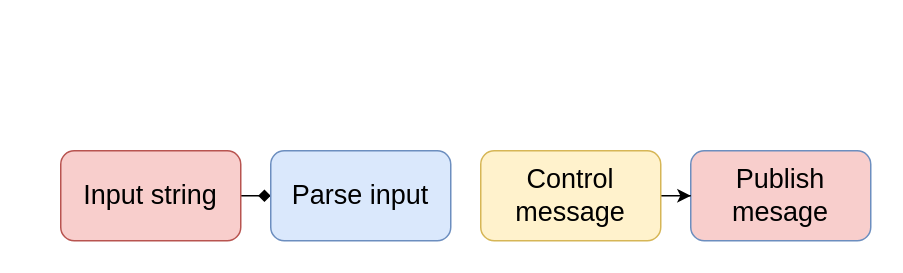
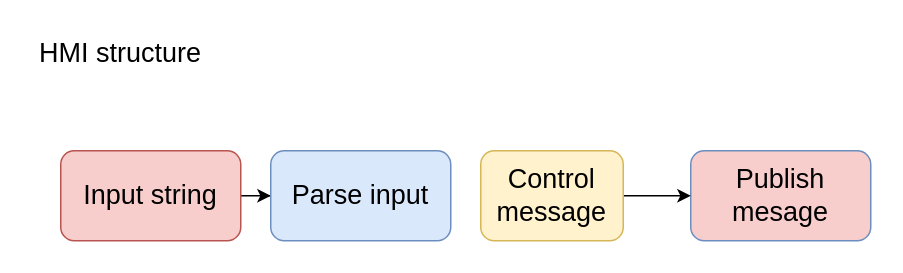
none -> (121, 53)
(258, 196) -> (259, 196)
(571, 196) -> (552, 196)
